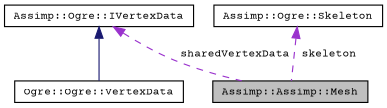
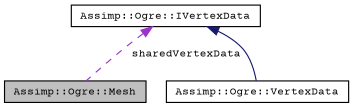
(298, 16) -> none
(99, 92) -> (258, 92)
(290, 92) -> (75, 92)
